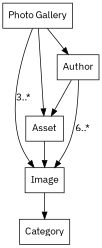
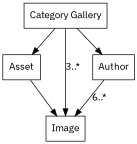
(38, 16) -> (66, 16)
(63, 95) -> none
(45, 232) -> none
